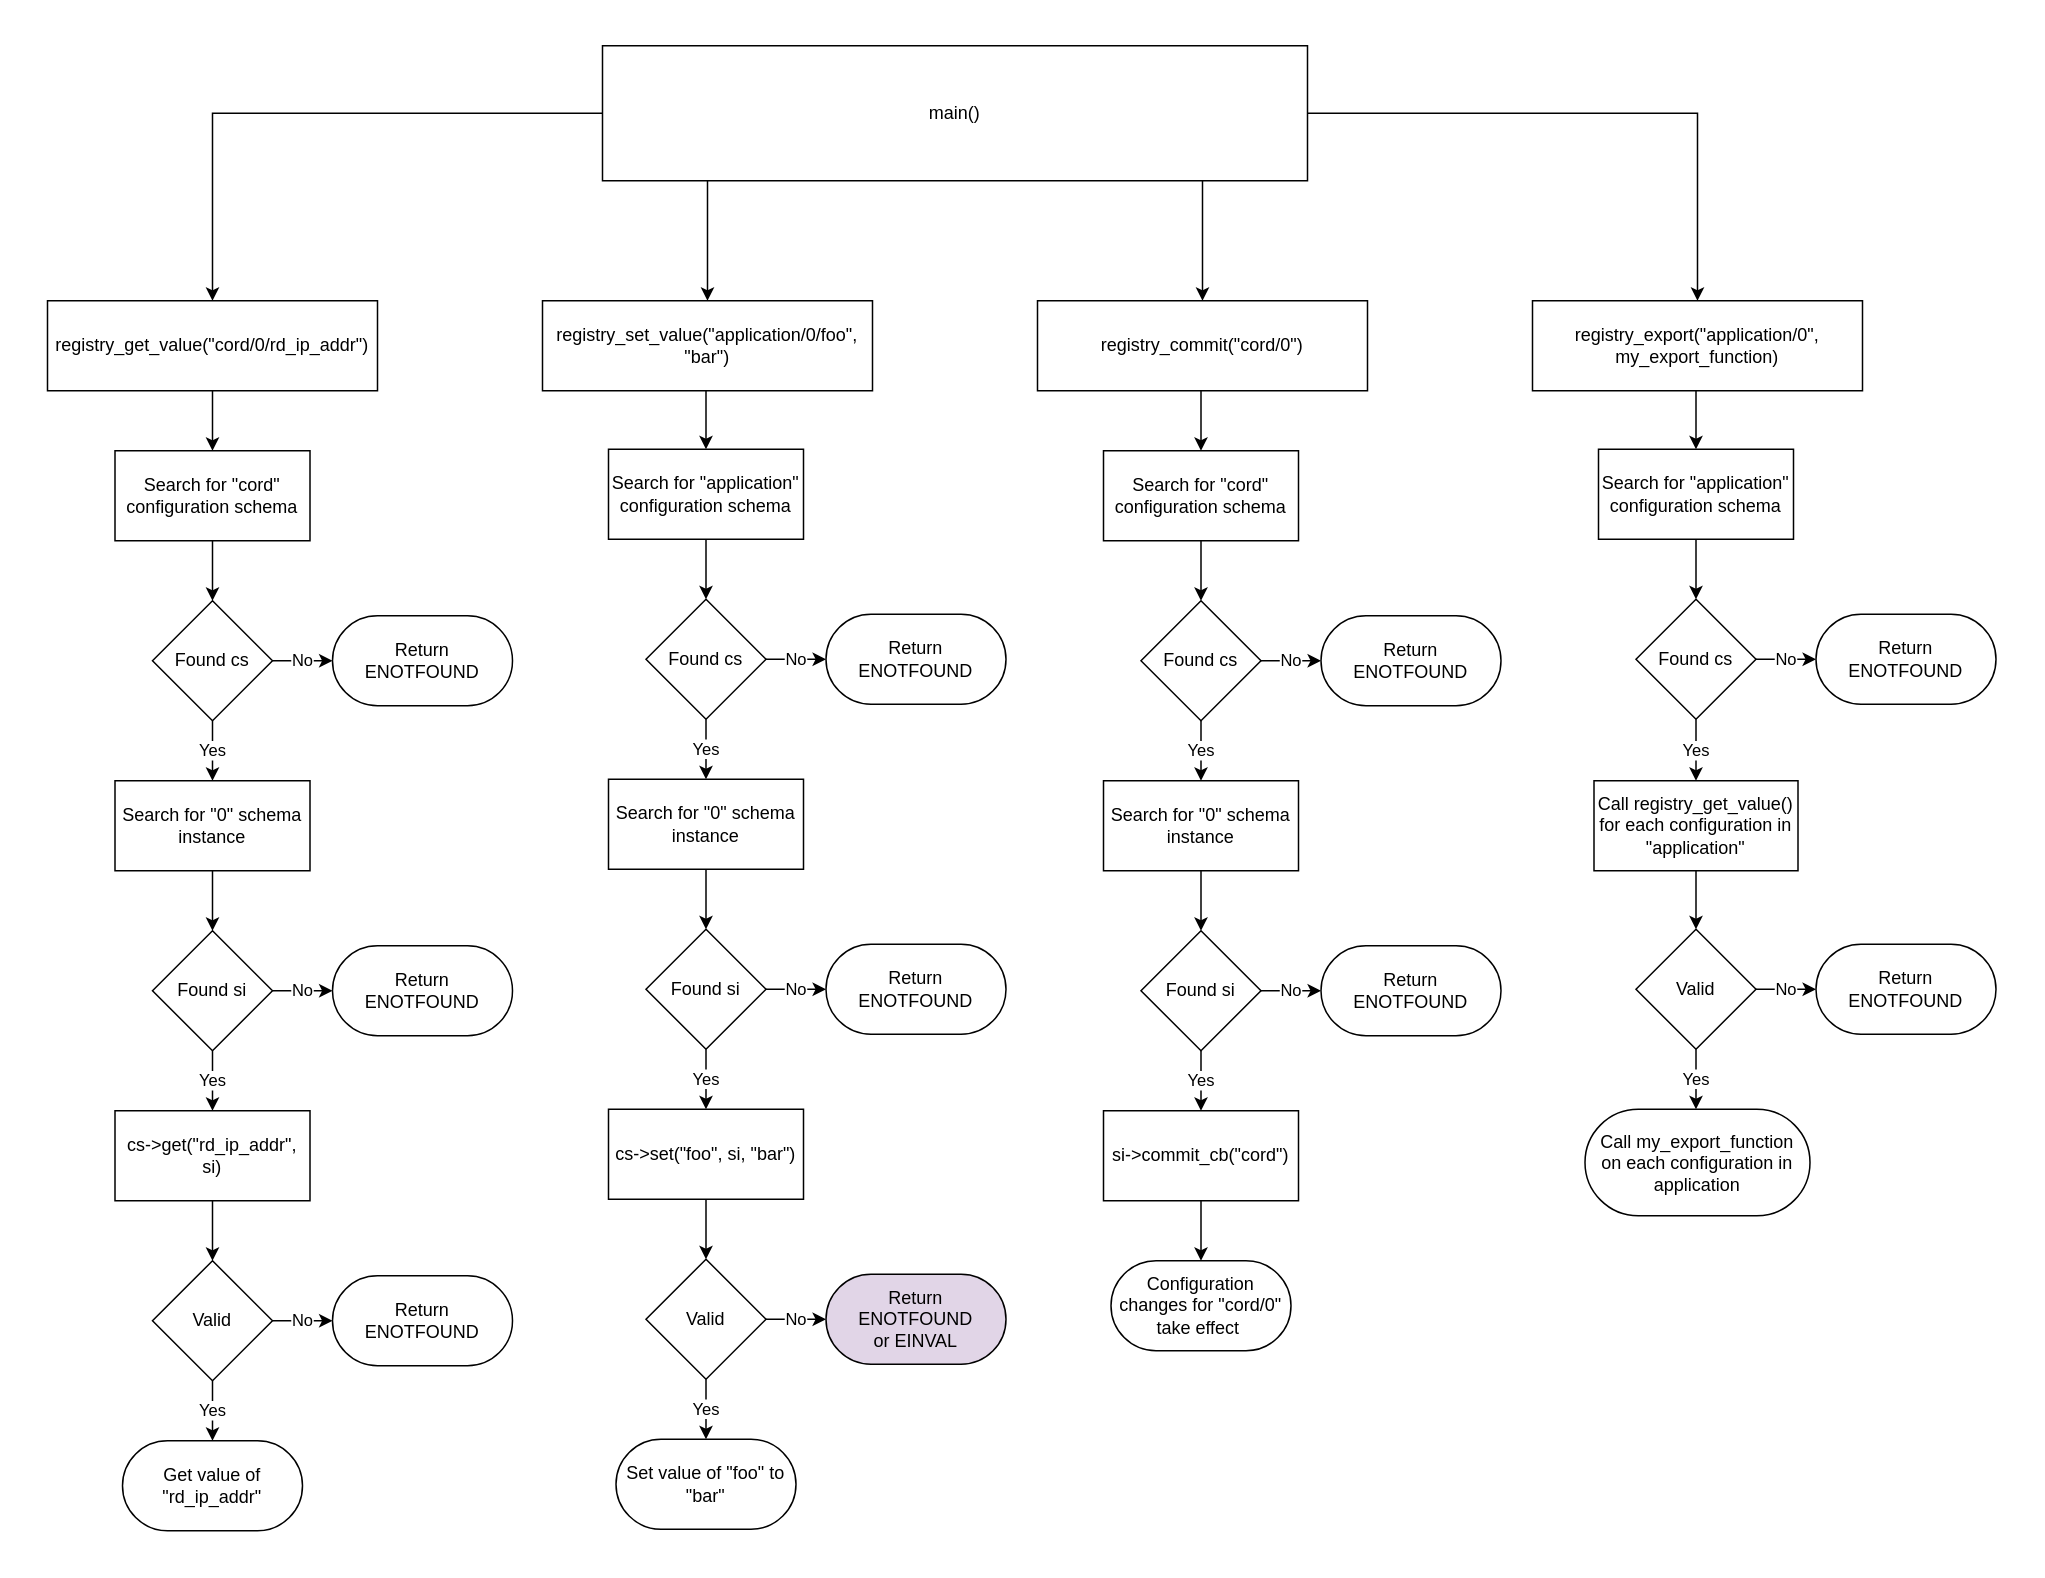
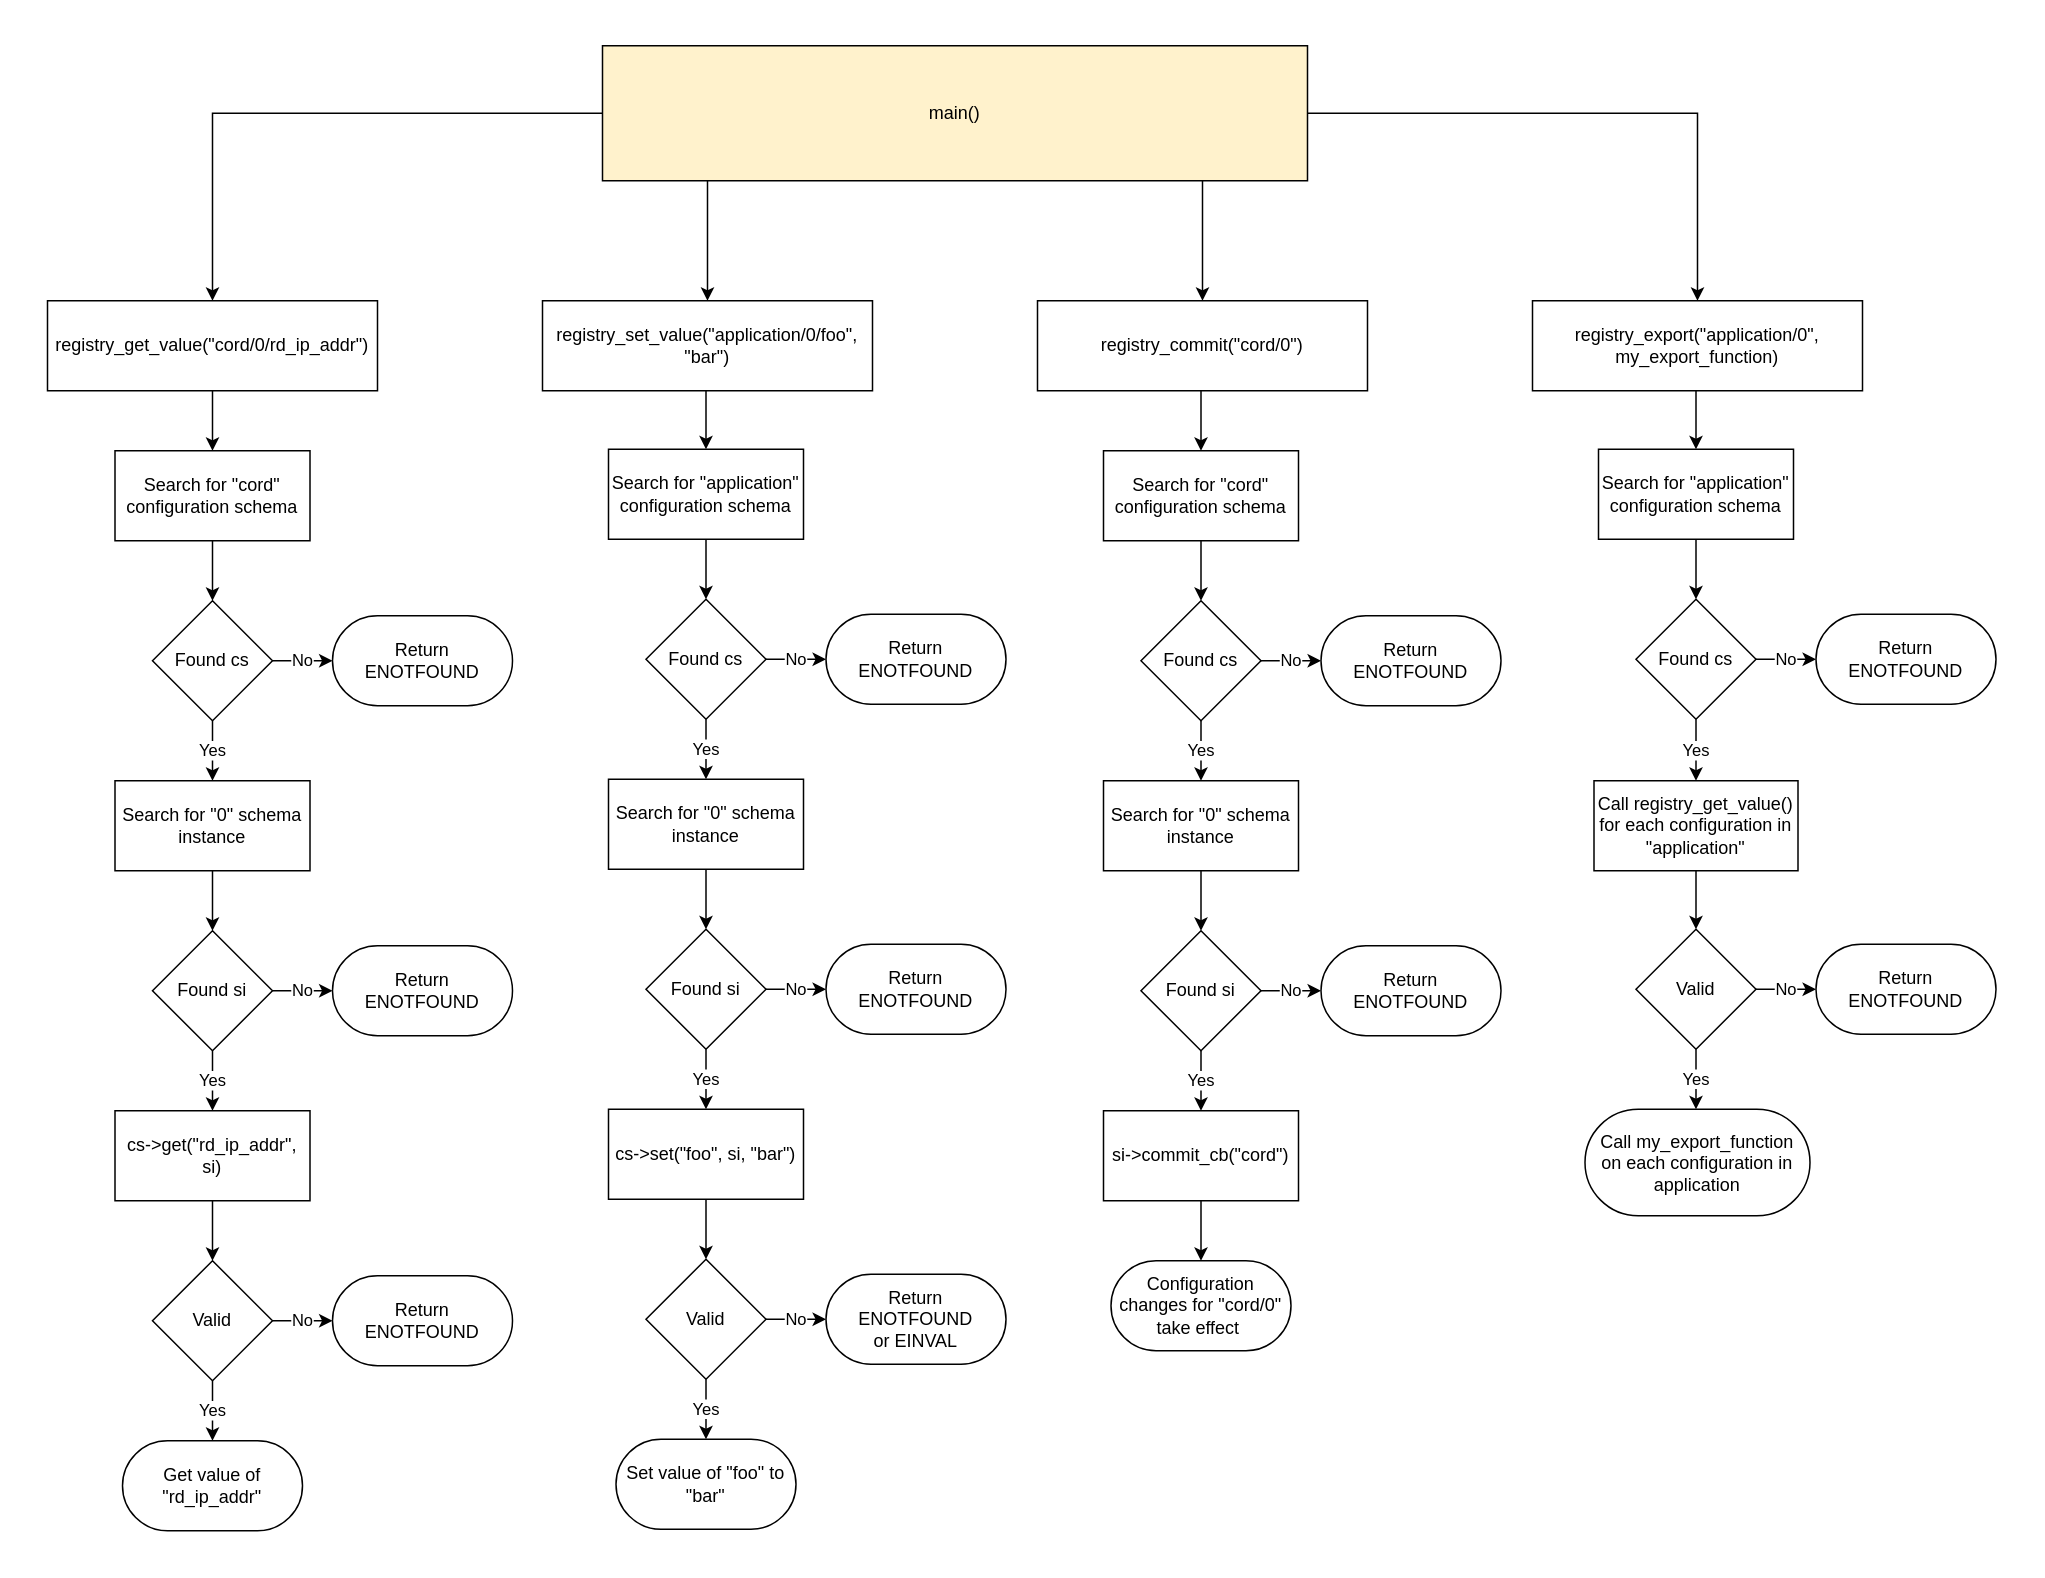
(955, 113) -> (955, 113)
(916, 1319) -> (916, 1319)
